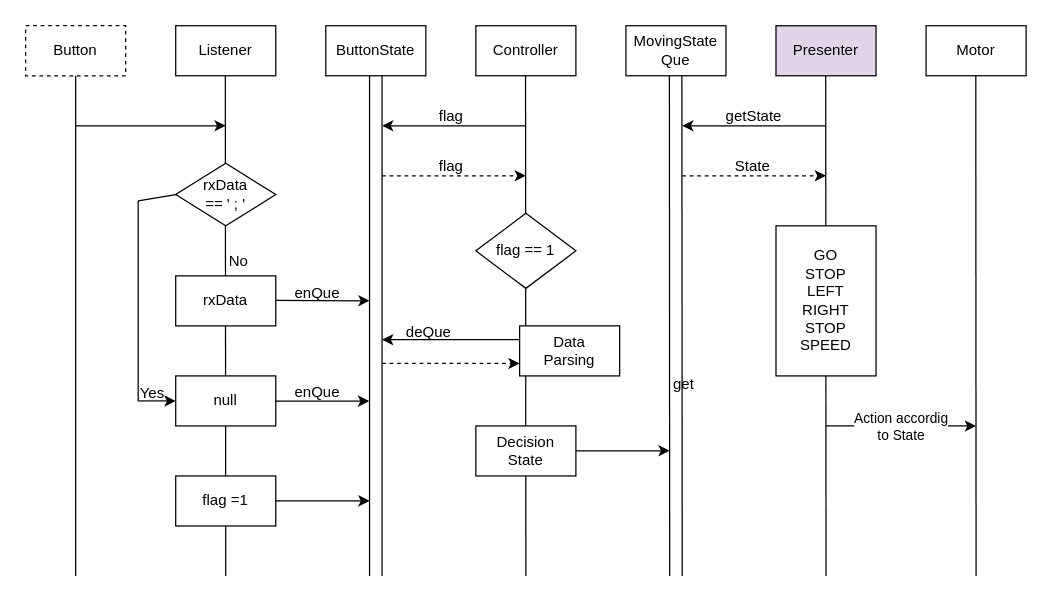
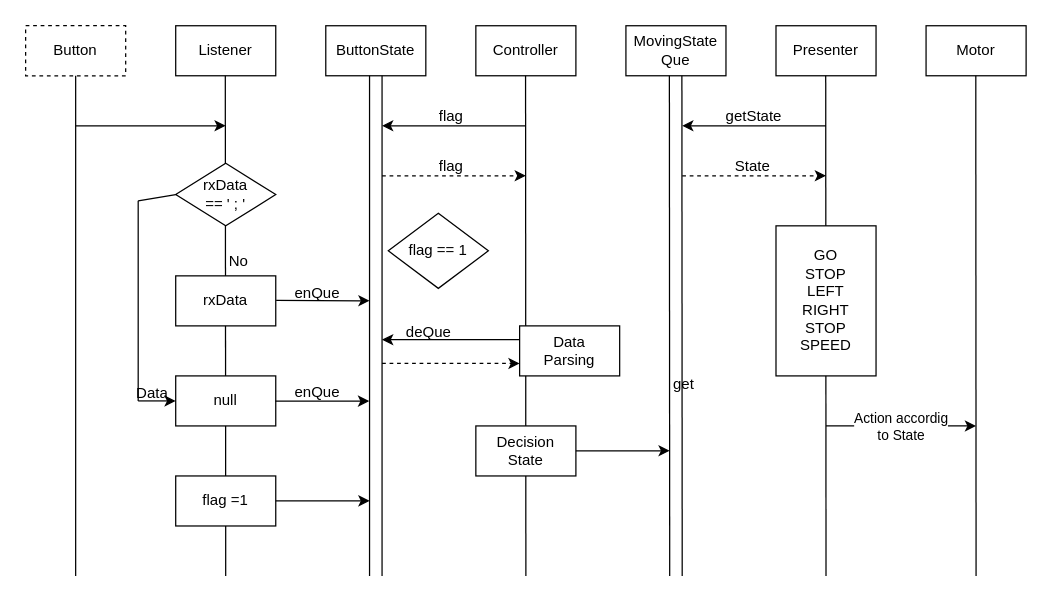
(826, 51) -> (826, 51)
(526, 251) -> (438, 251)
(153, 393) -> (153, 393)
